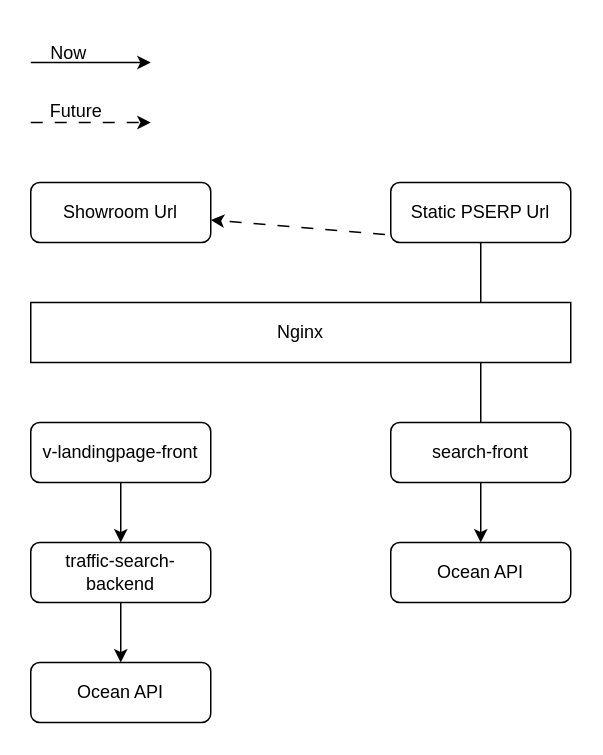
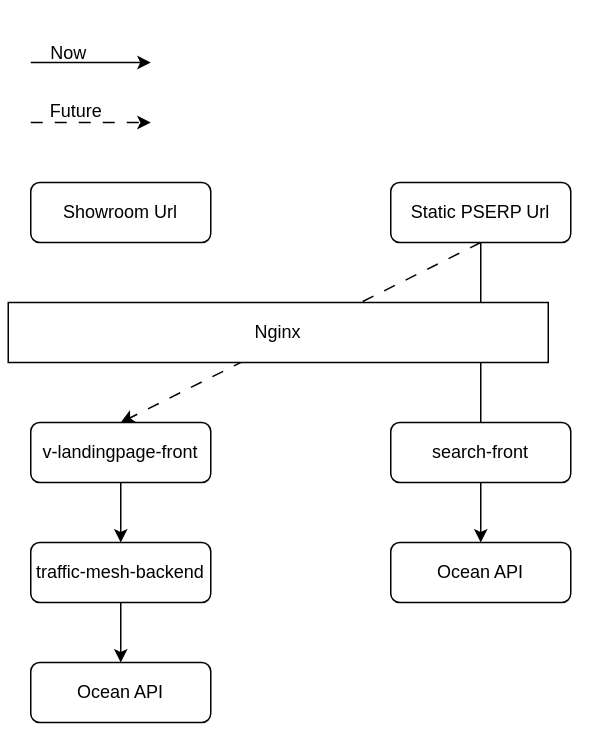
(232, 222) -> (301, 332)
(301, 332) -> (278, 332)
(121, 572) -> (121, 572)
